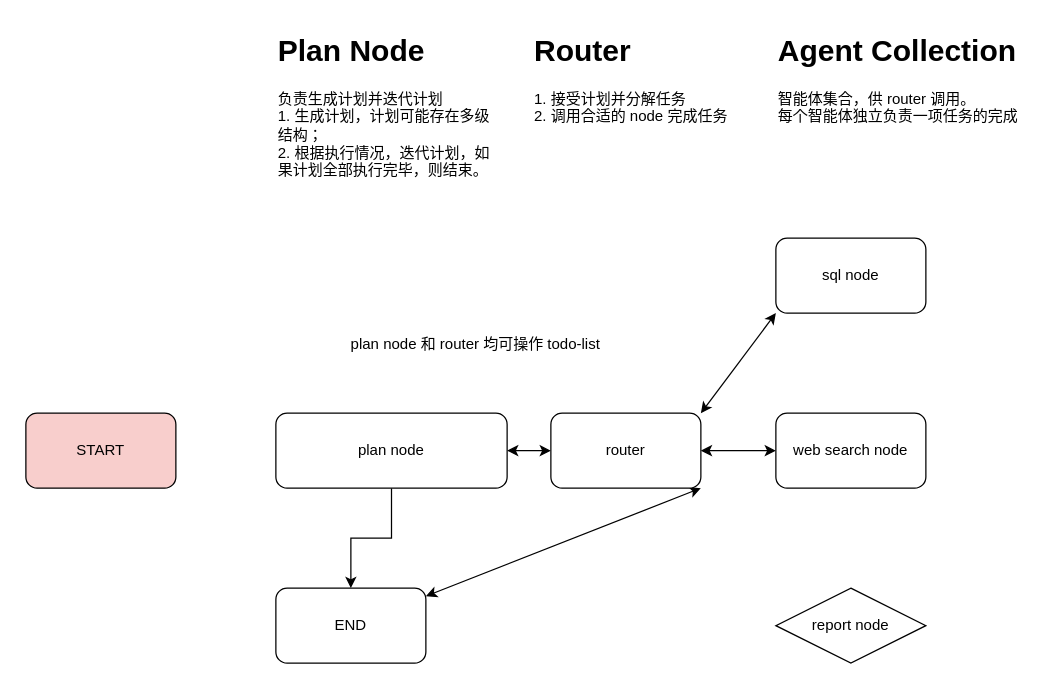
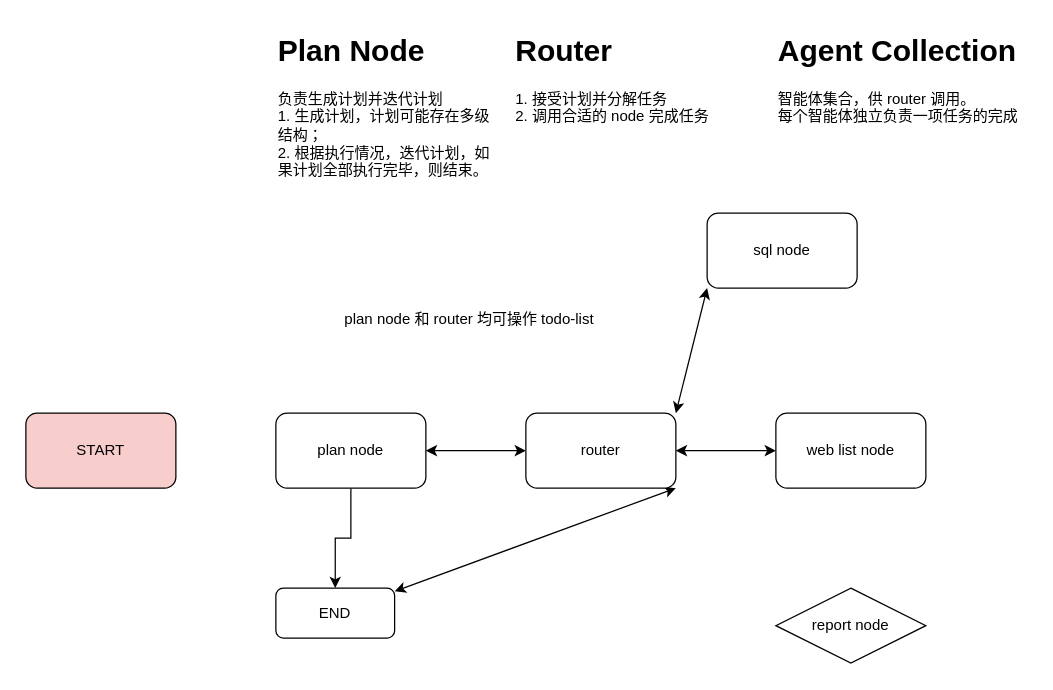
(644, 101) -> (626, 101)
(851, 276) -> (782, 251)
(476, 344) -> (469, 319)
(391, 451) -> (351, 451)
(626, 451) -> (601, 451)
(851, 451) -> (851, 451)
(351, 626) -> (335, 613)
